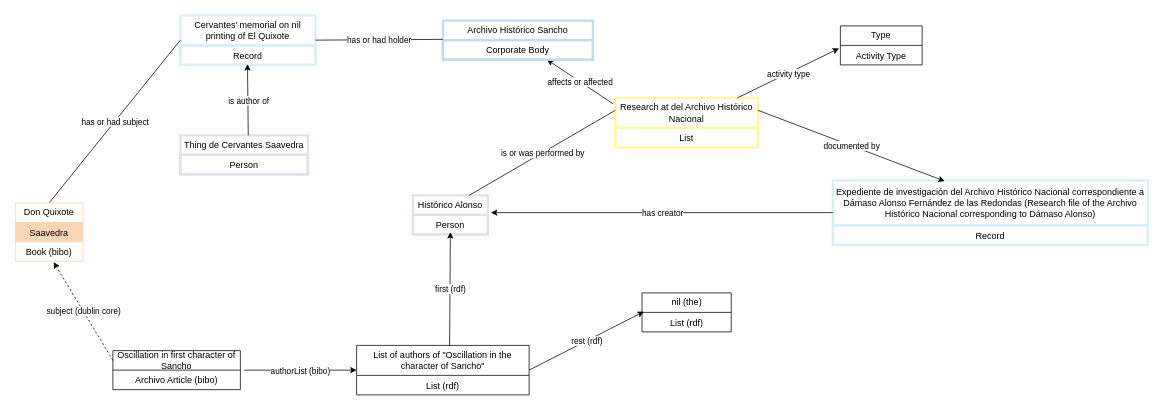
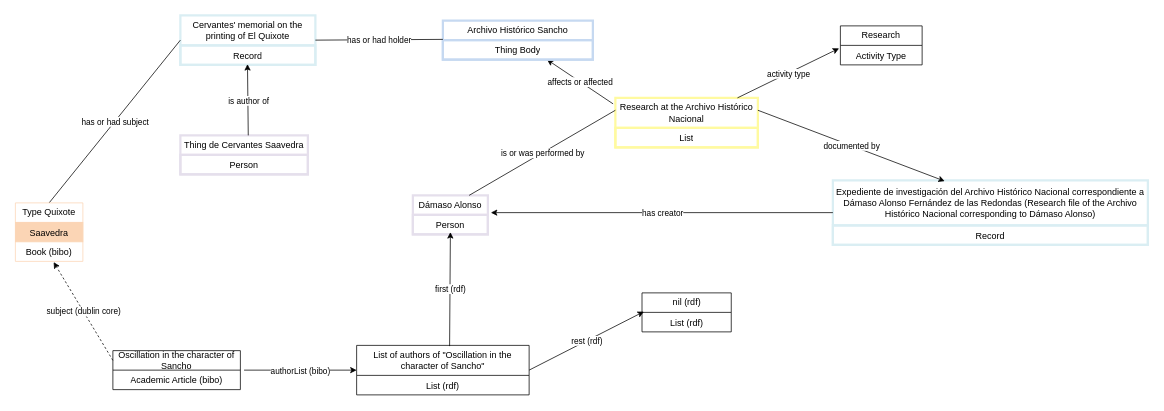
(248, 30) -> (248, 30)
(881, 36) -> (881, 36)
(518, 51) -> (518, 51)
(687, 113) -> (687, 113)
(450, 205) -> (450, 205)
(49, 213) -> (49, 213)
(687, 303) -> (687, 303)
(177, 360) -> (177, 360)
(177, 381) -> (177, 381)
